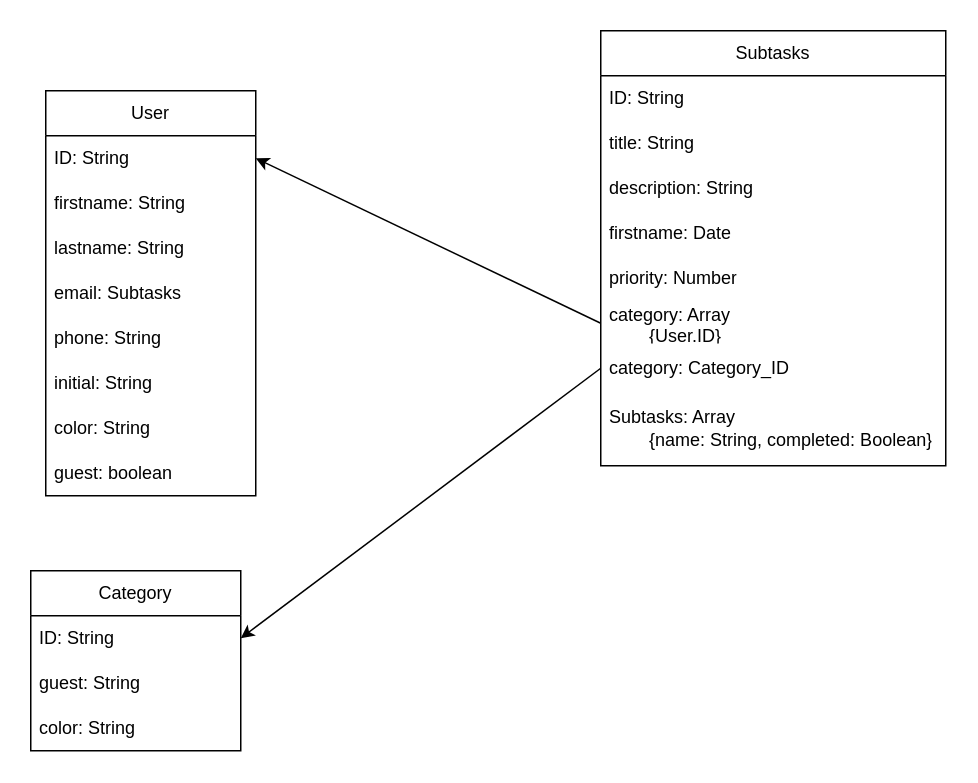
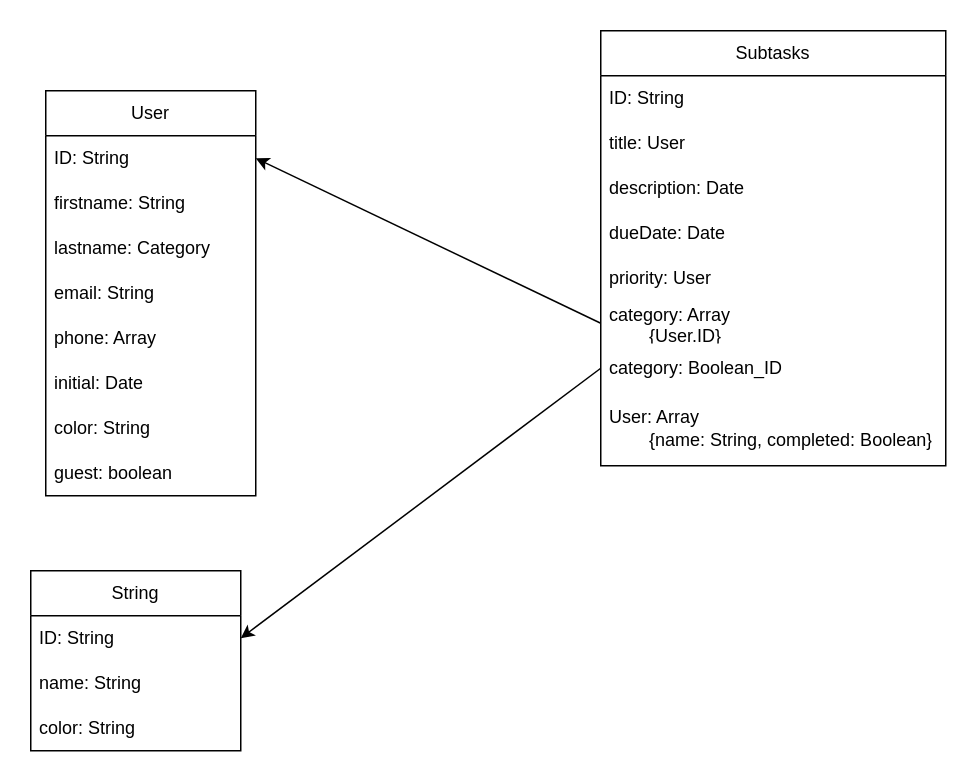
(664, 143) -> (656, 143)
(694, 188) -> (686, 188)
(678, 233) -> (671, 233)
(126, 248) -> (138, 248)
(681, 278) -> (671, 278)
(121, 293) -> (109, 293)
(113, 338) -> (111, 338)
(711, 368) -> (704, 368)
(114, 383) -> (106, 383)
(760, 428) -> (760, 428)
(136, 593) -> (136, 593)
(98, 683) -> (93, 683)
